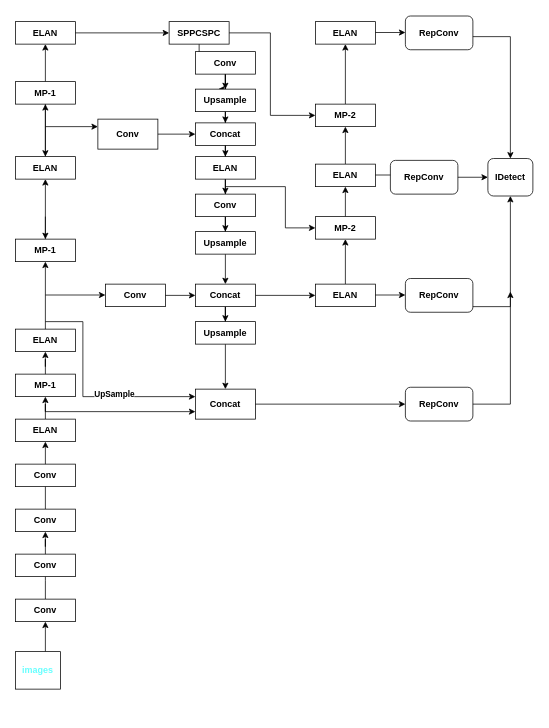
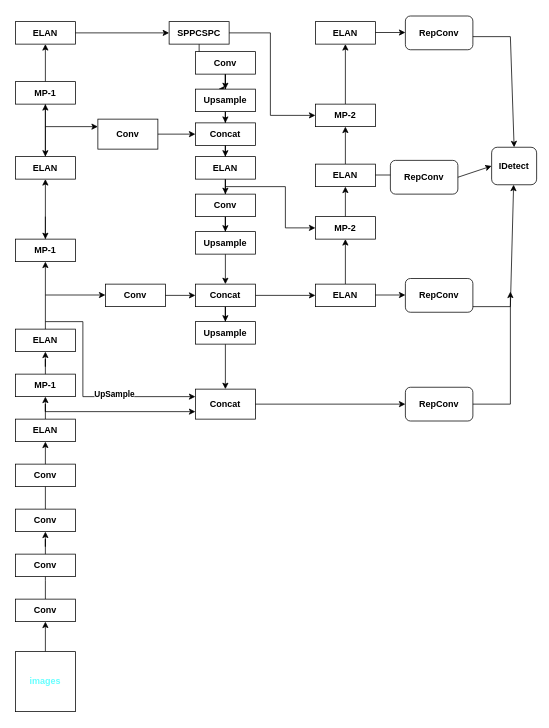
(510, 177) -> (514, 166)
(38, 670) -> (45, 681)
